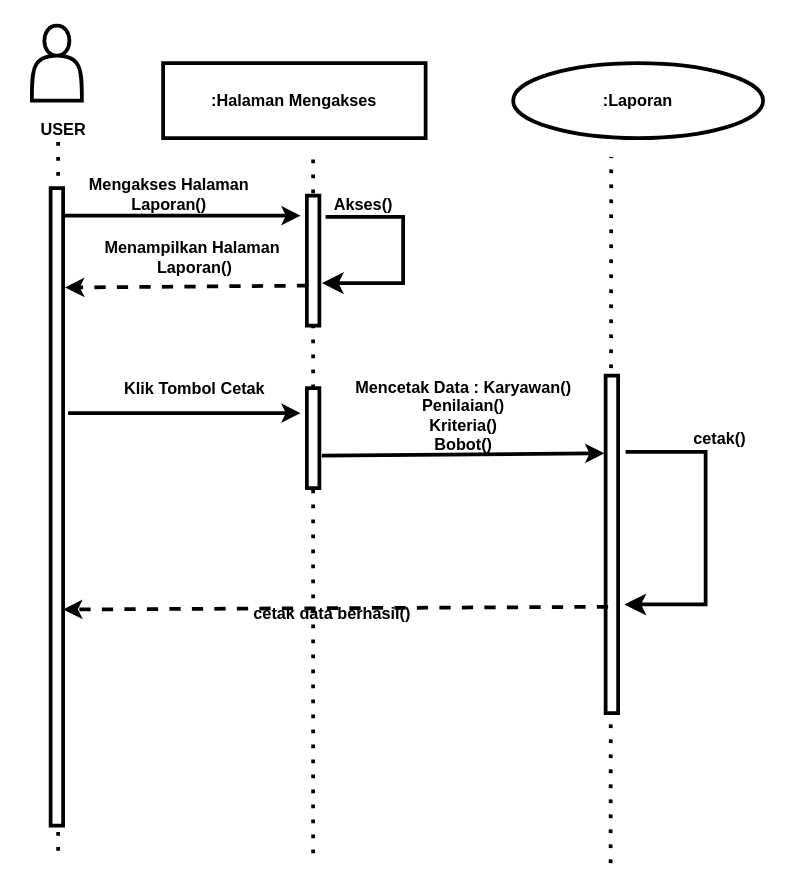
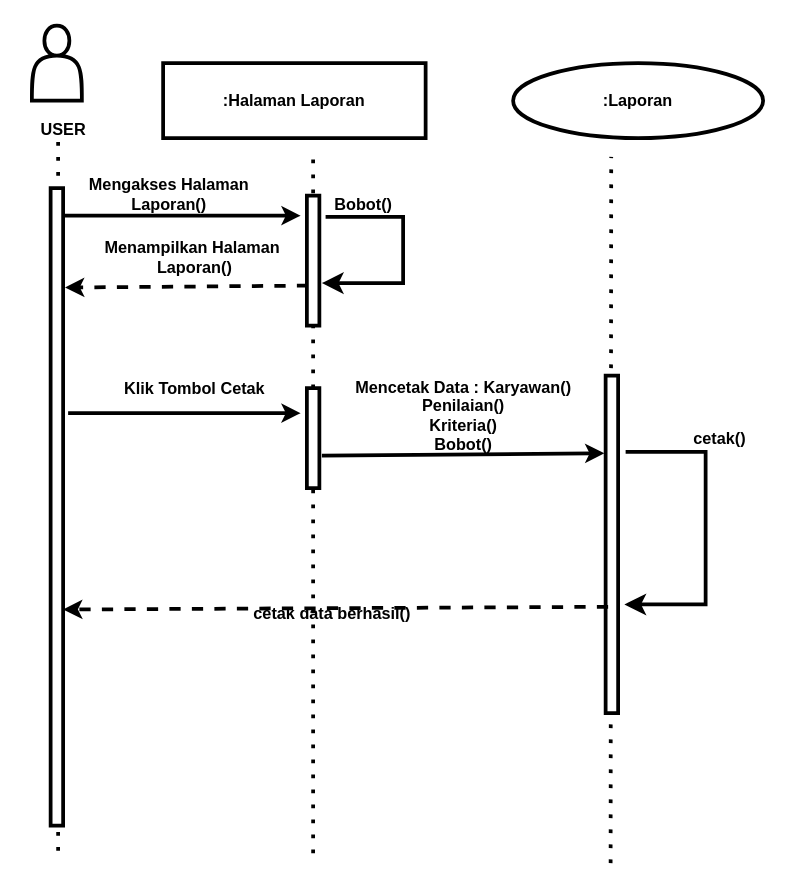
(294, 101) -> (294, 101)
(364, 204) -> (364, 204)
